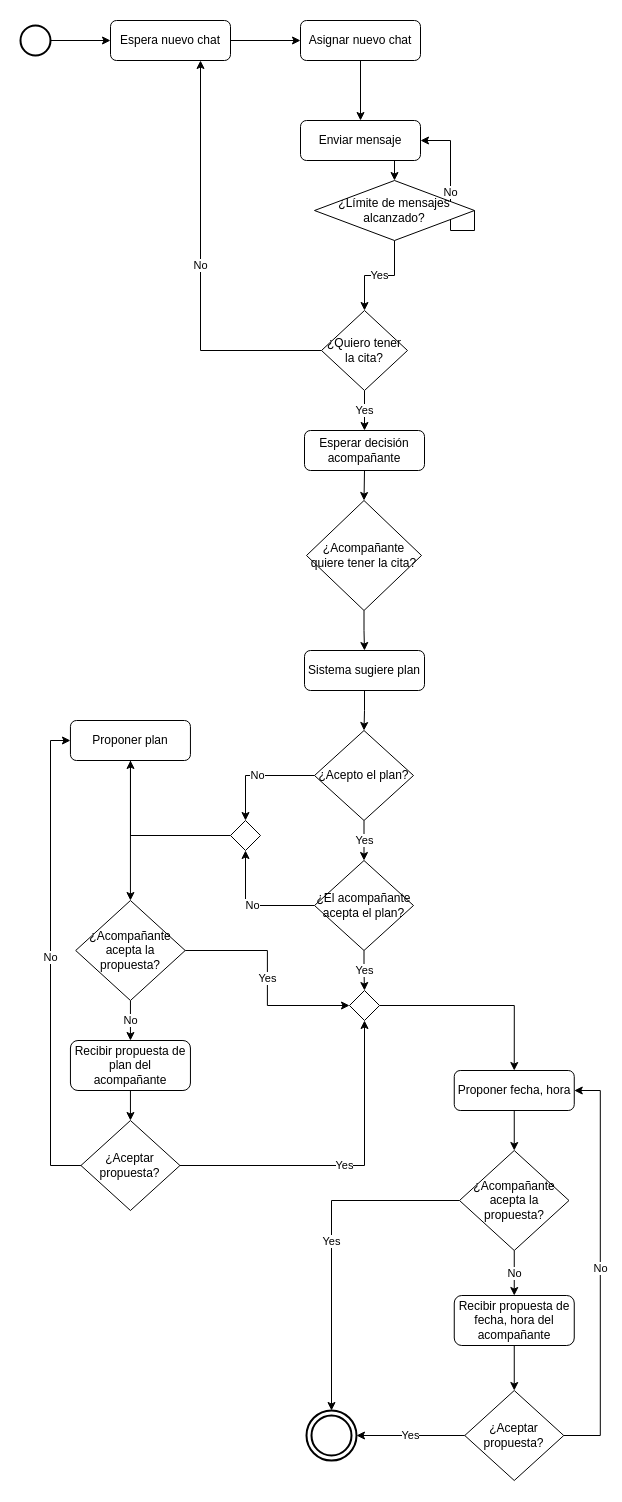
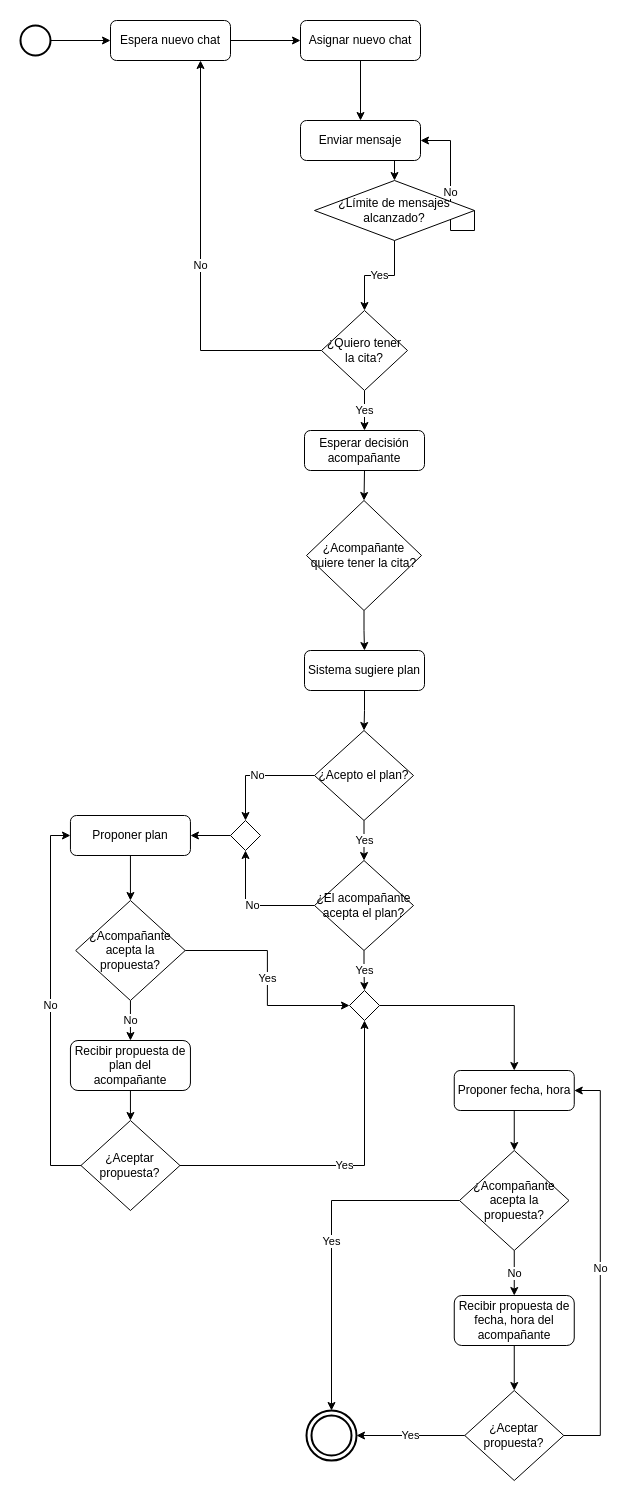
(130, 741) -> (130, 836)
